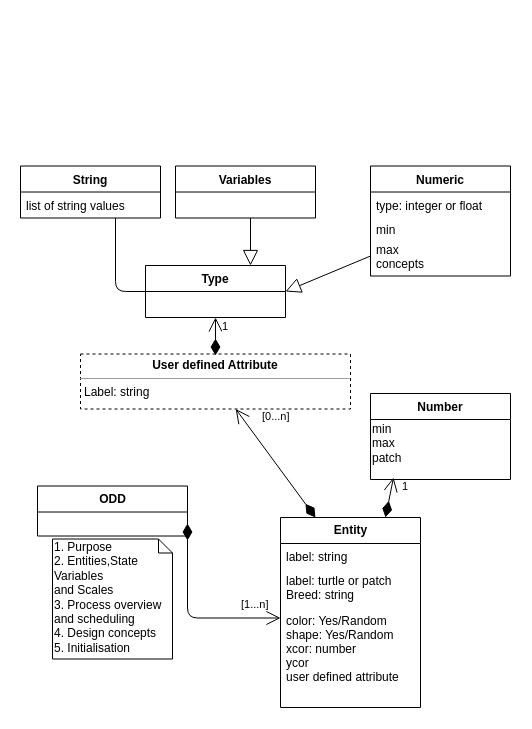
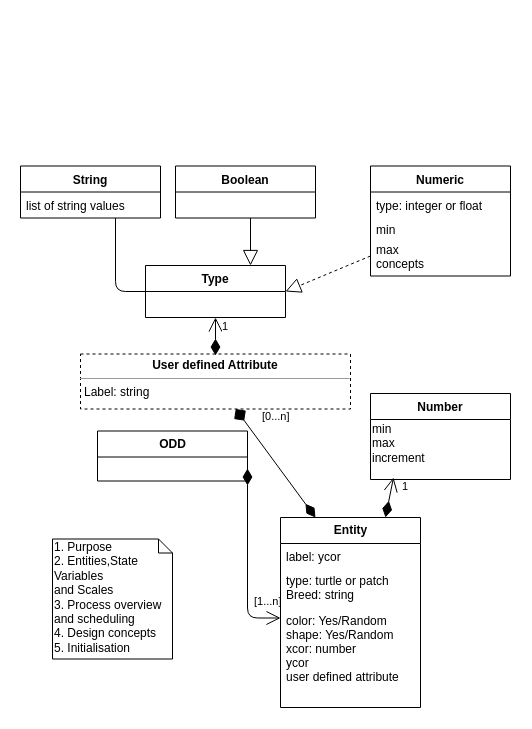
(245, 180) -> (245, 180)
(334, 271) -> (334, 271)
(241, 416) -> (244, 421)
(389, 444) -> (401, 444)
(113, 511) -> (173, 456)
(322, 557) -> (317, 557)
(349, 581) -> (349, 581)
